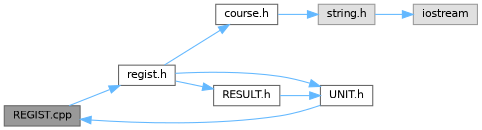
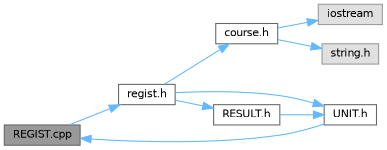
(389, 14) -> (293, 25)
